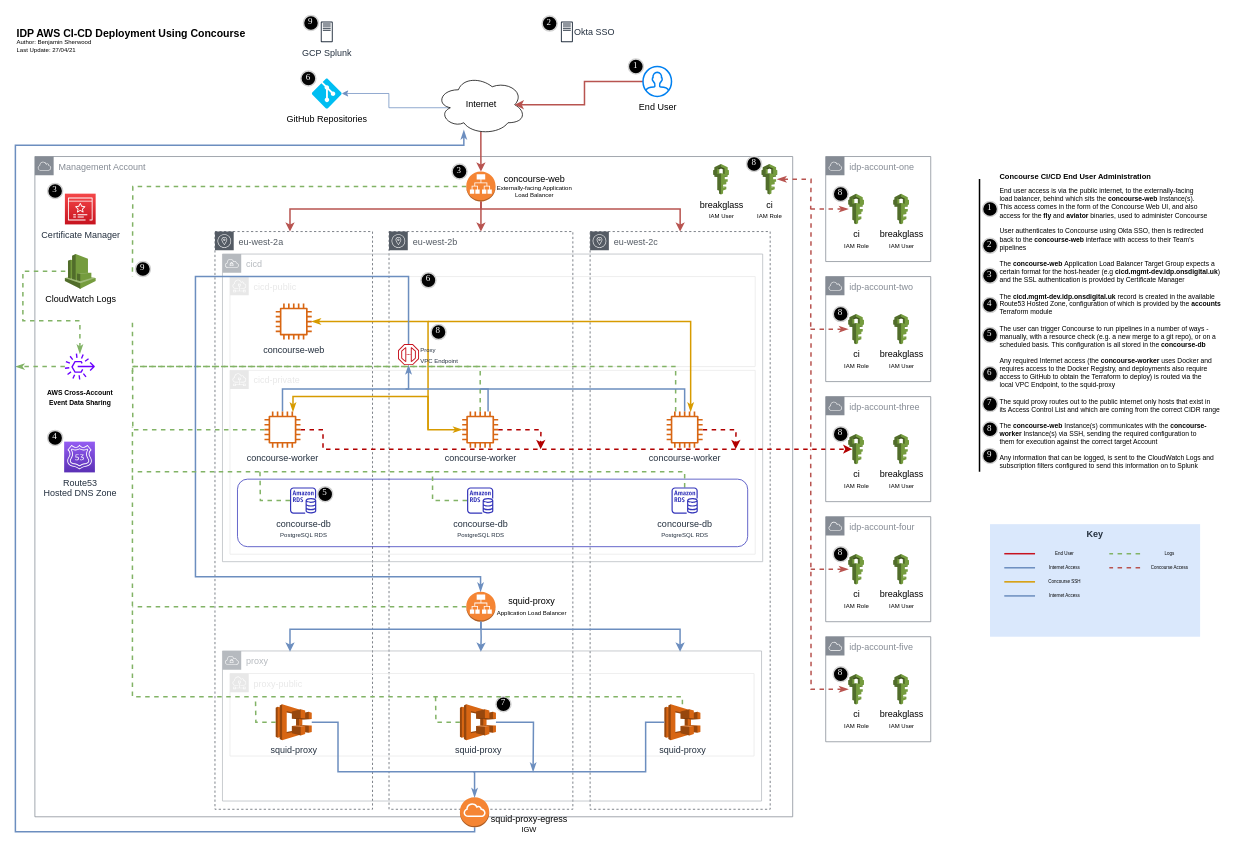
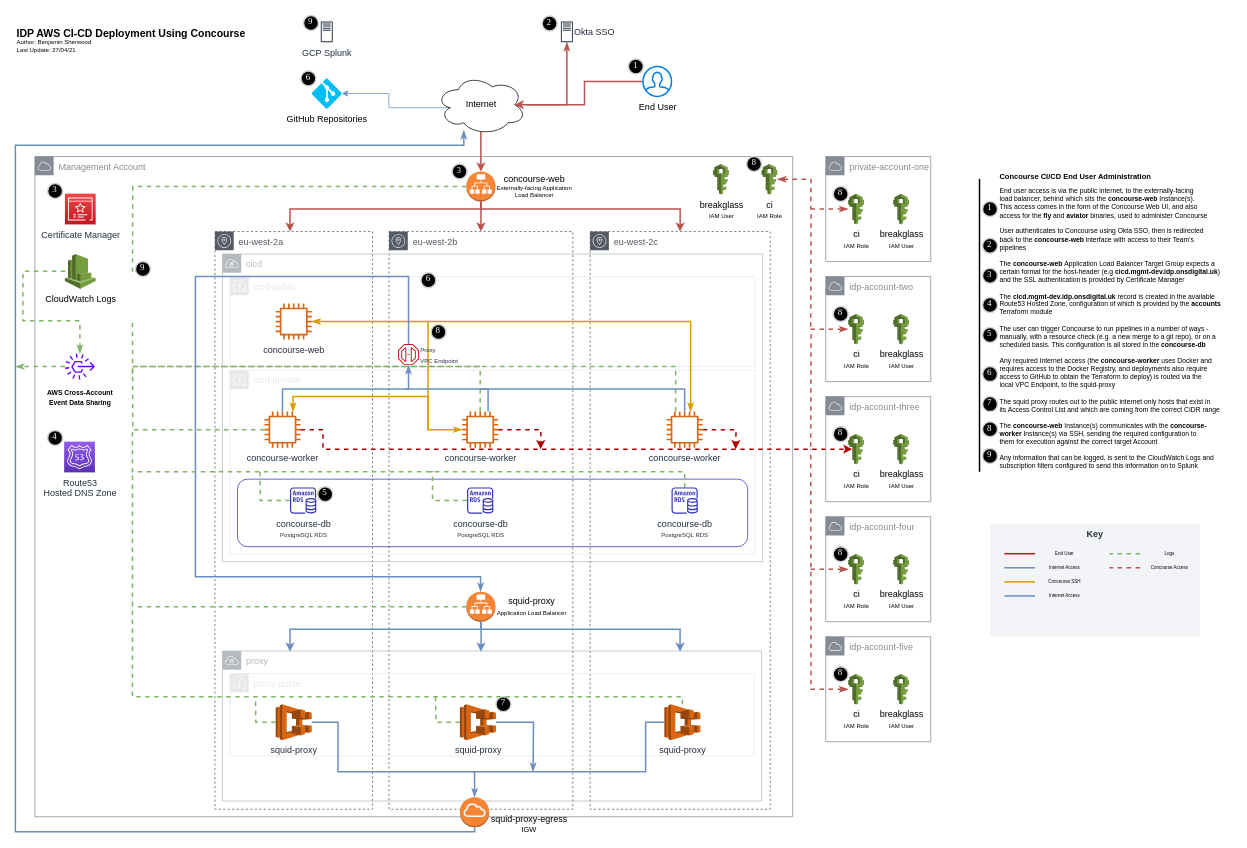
none -> (567, 75)
(886, 167) -> (890, 172)
(1095, 580) -> (1095, 580)
